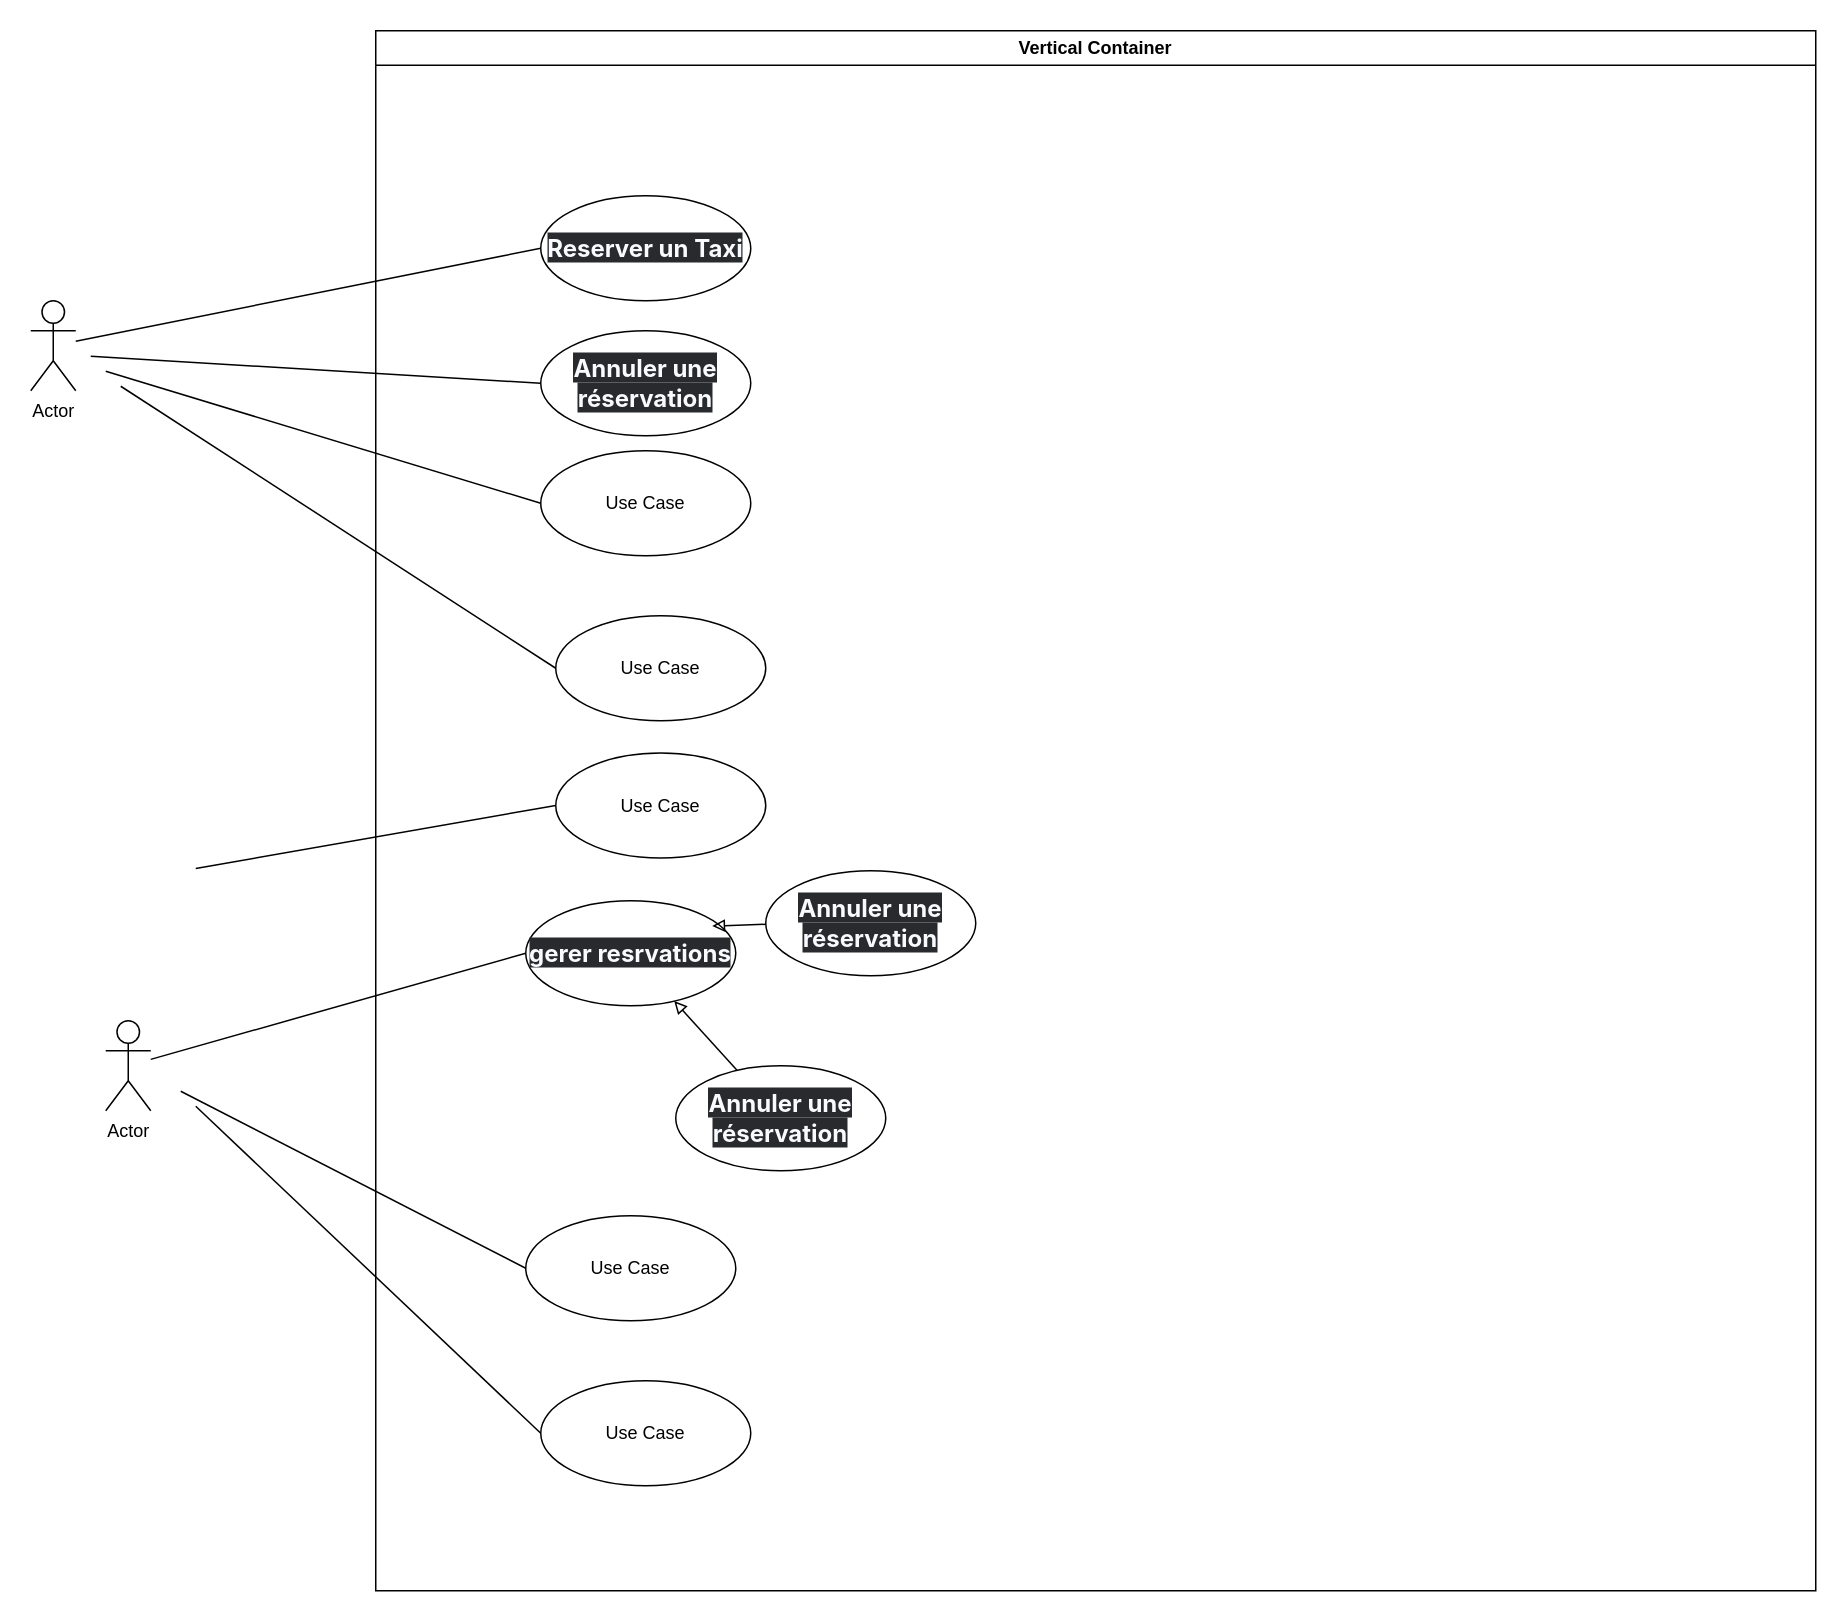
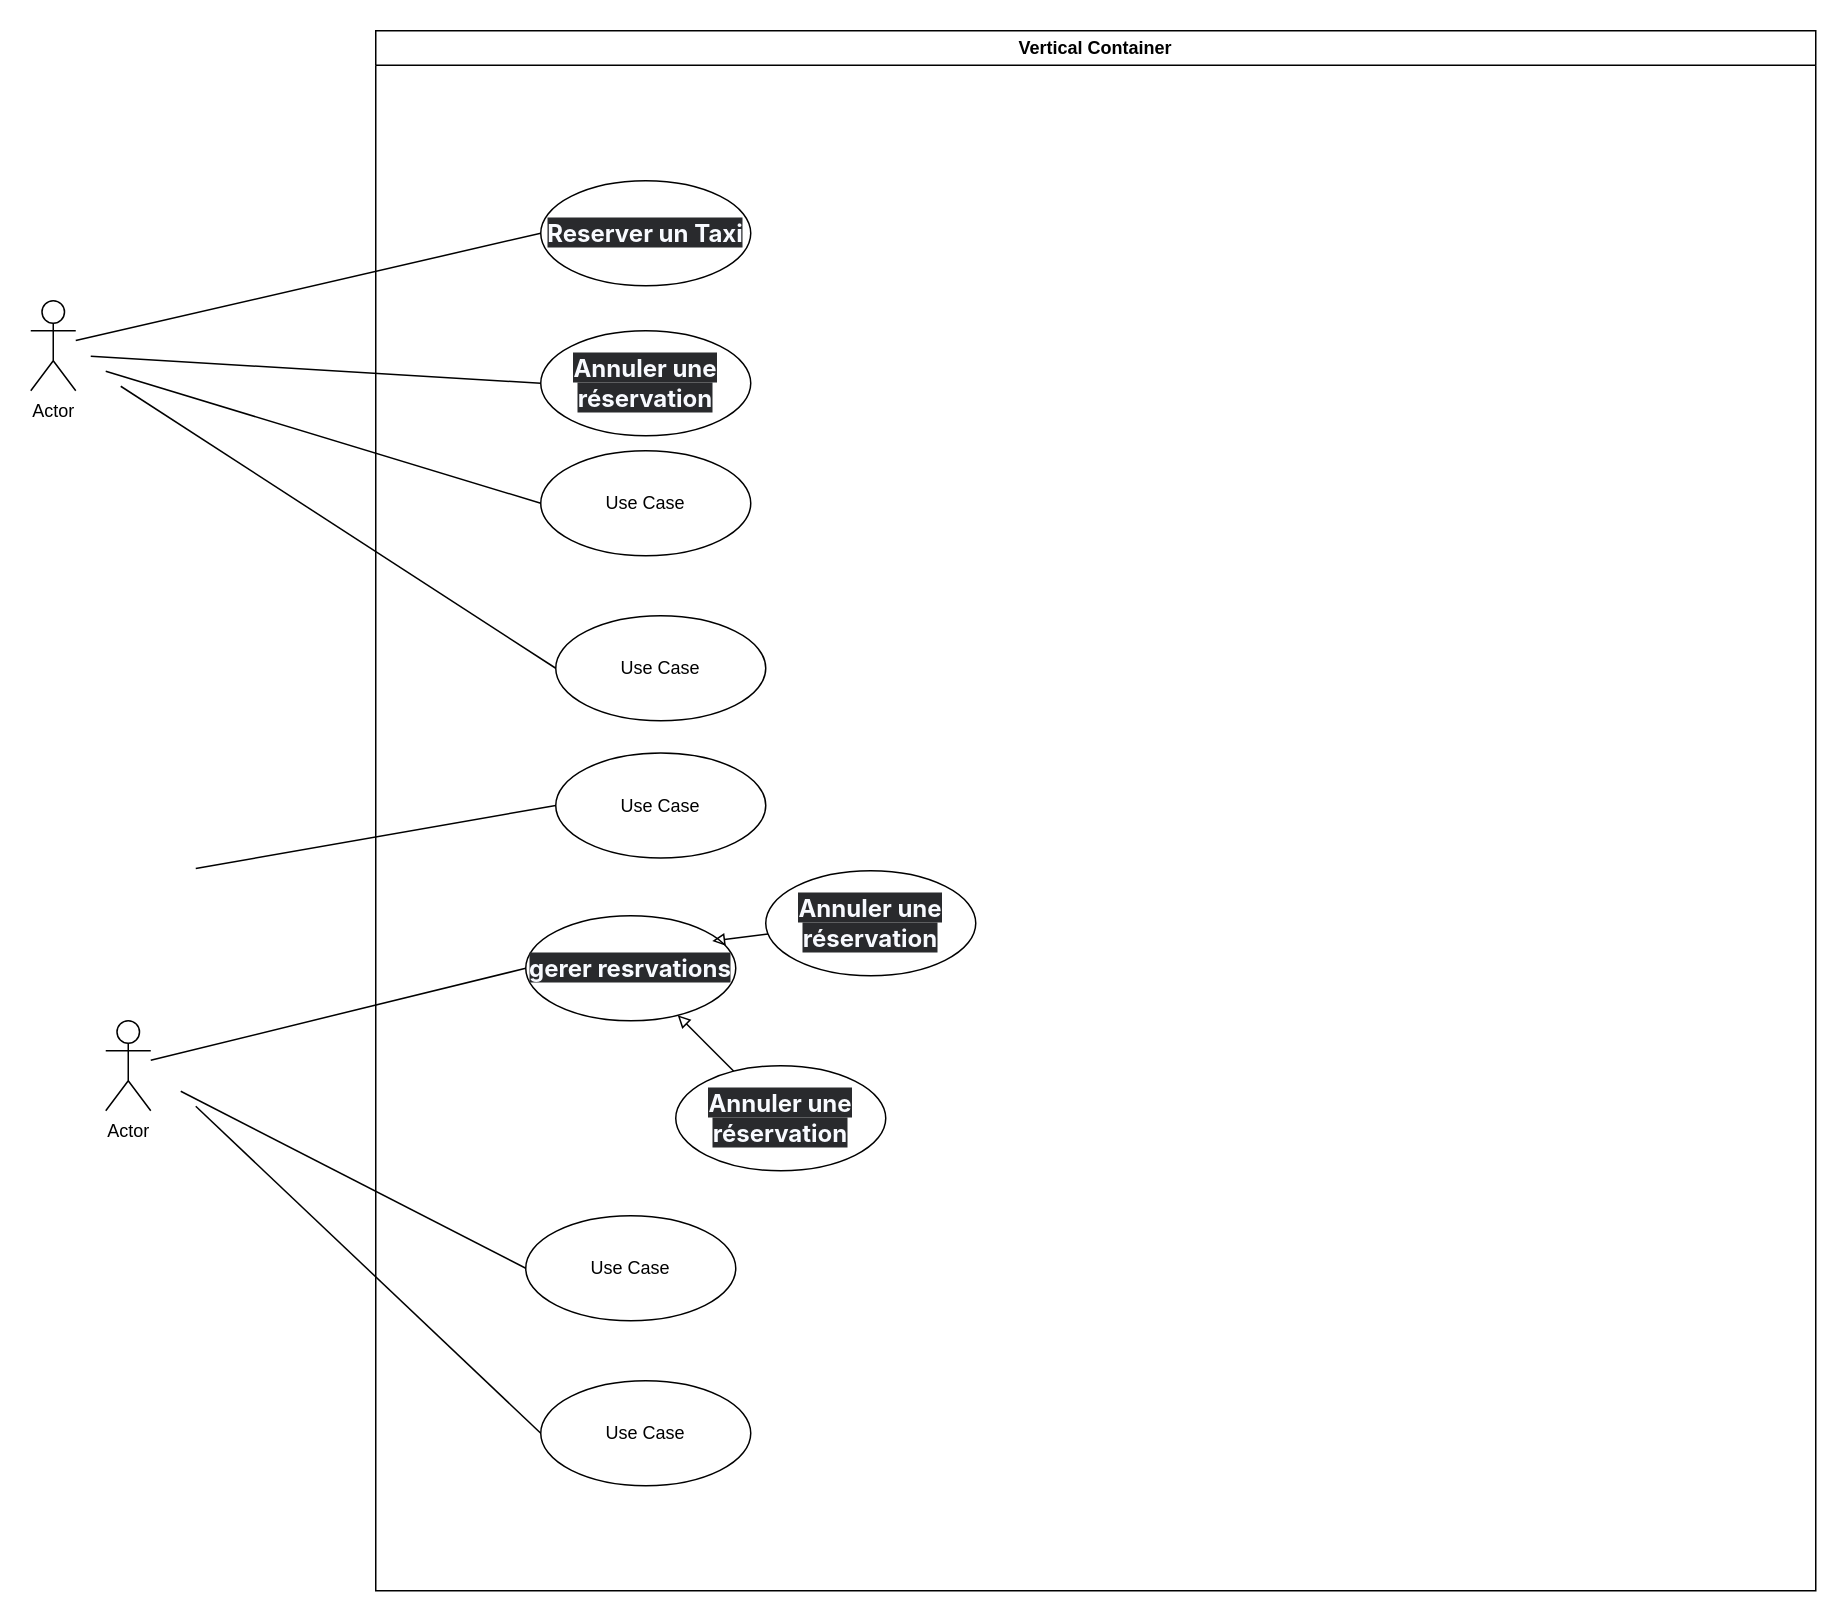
(646, 248) -> (646, 233)
(631, 953) -> (631, 968)
